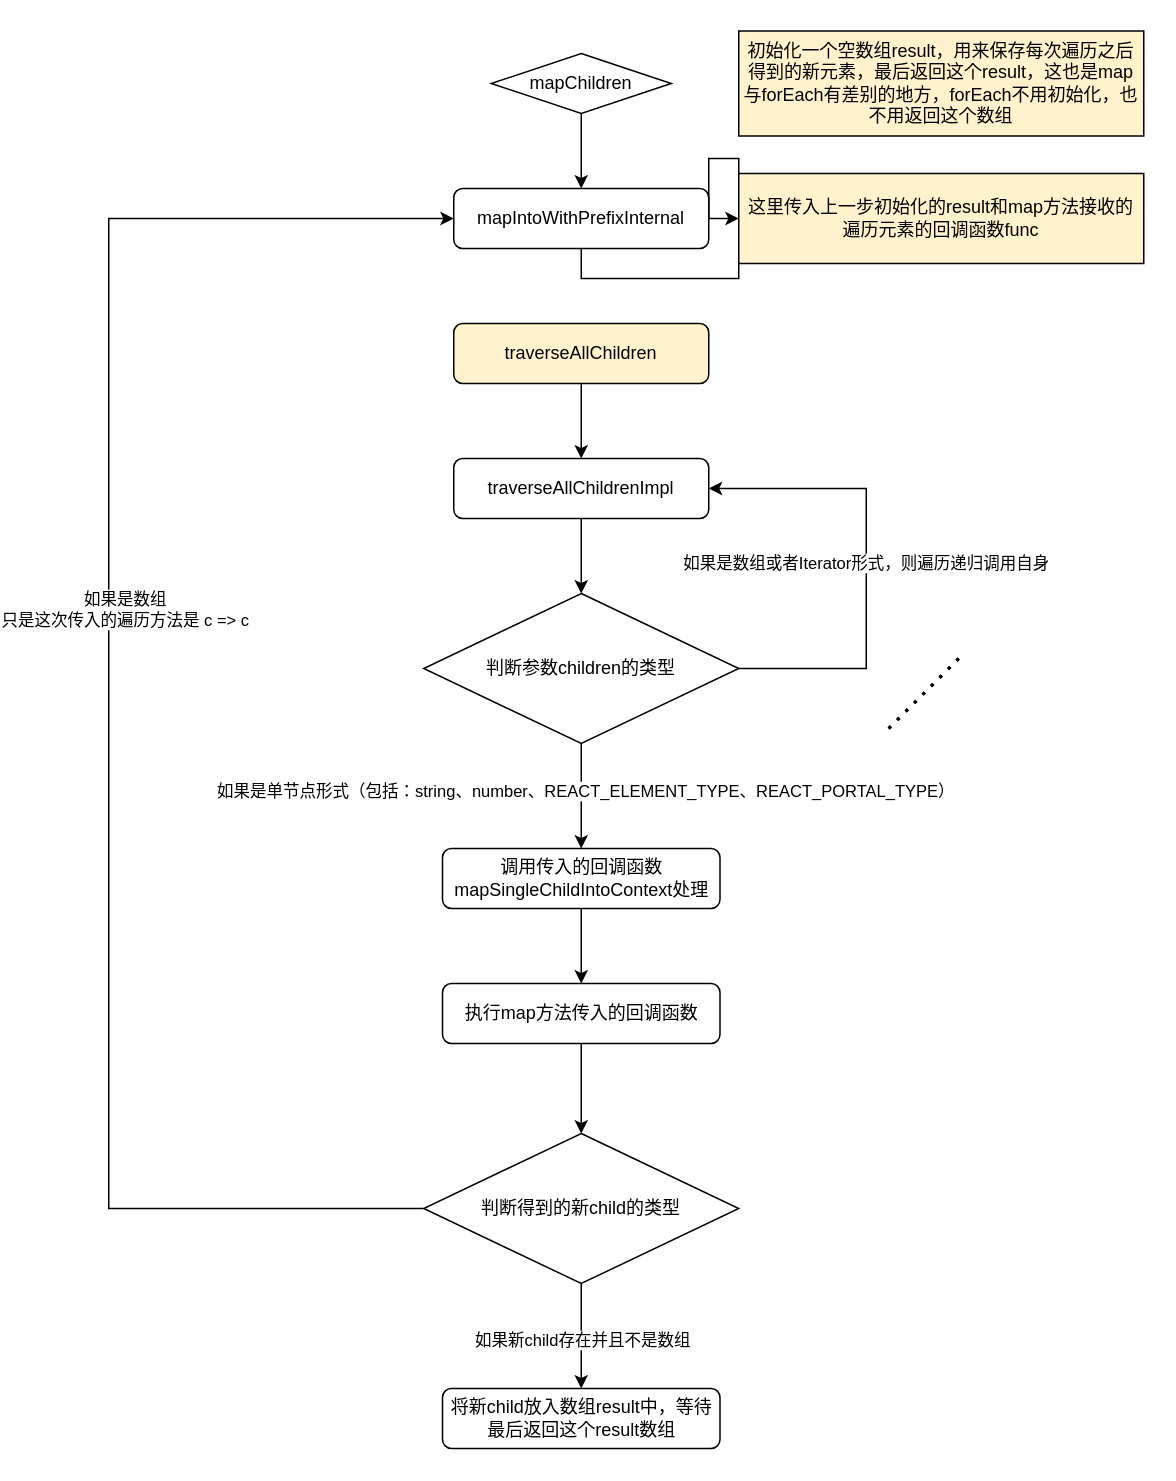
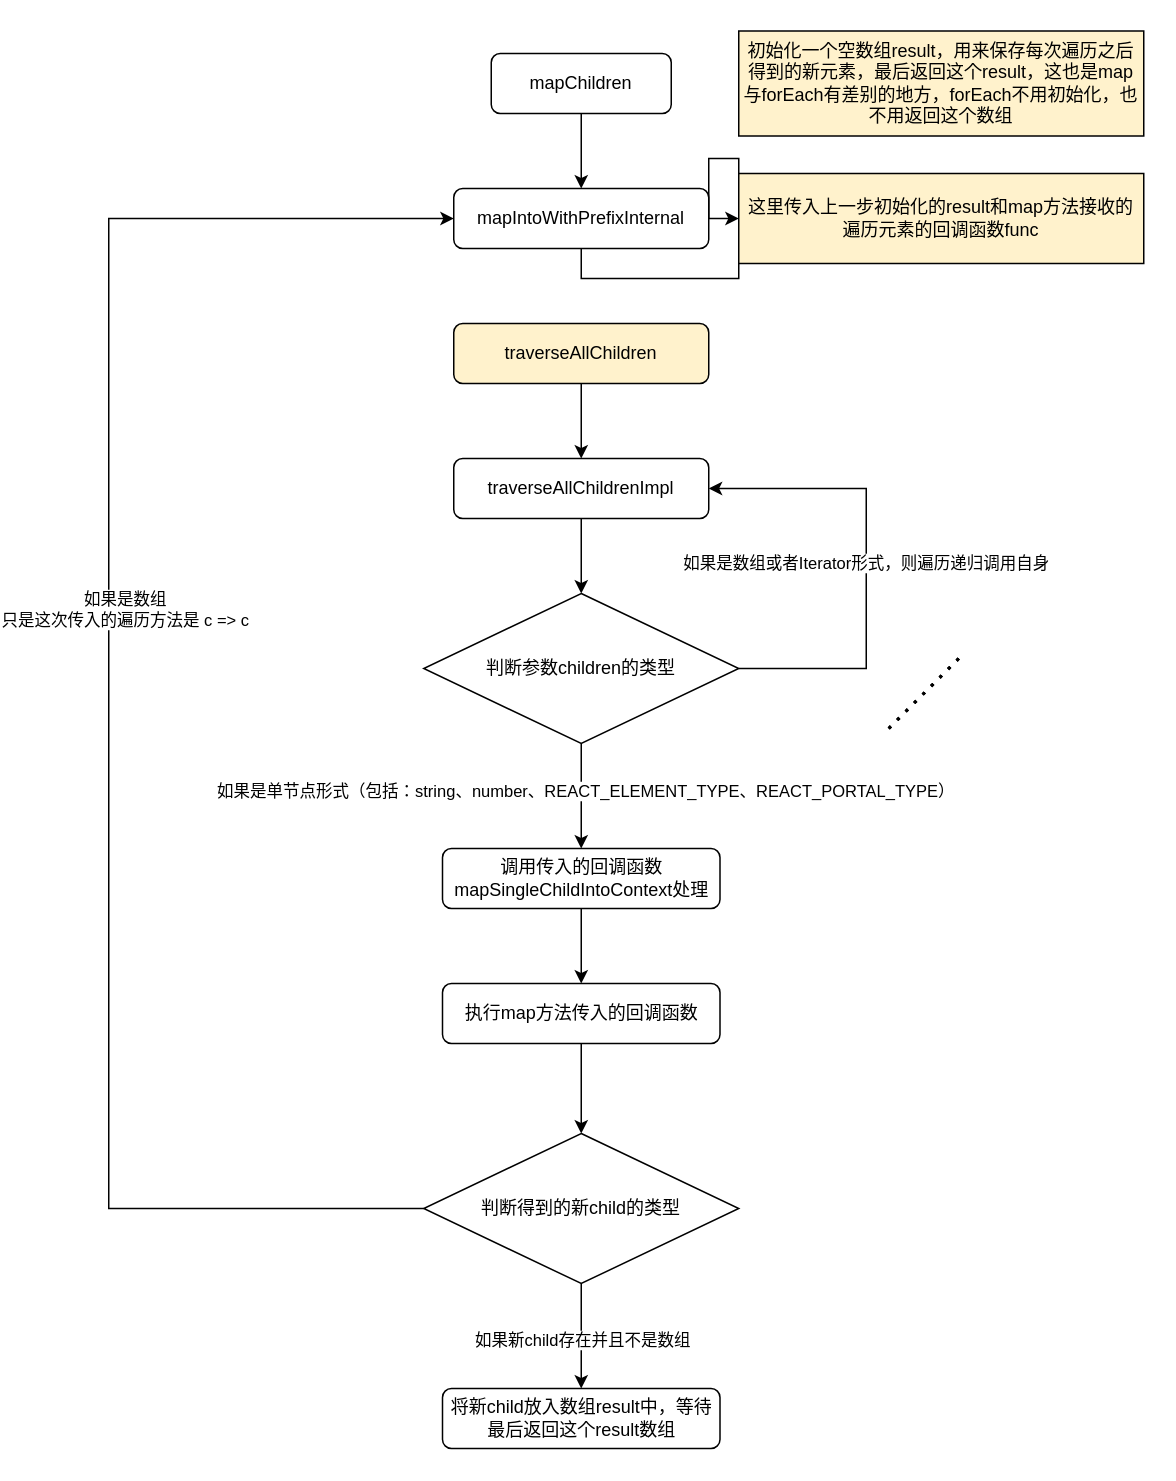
(581, 83) -> (581, 83)
